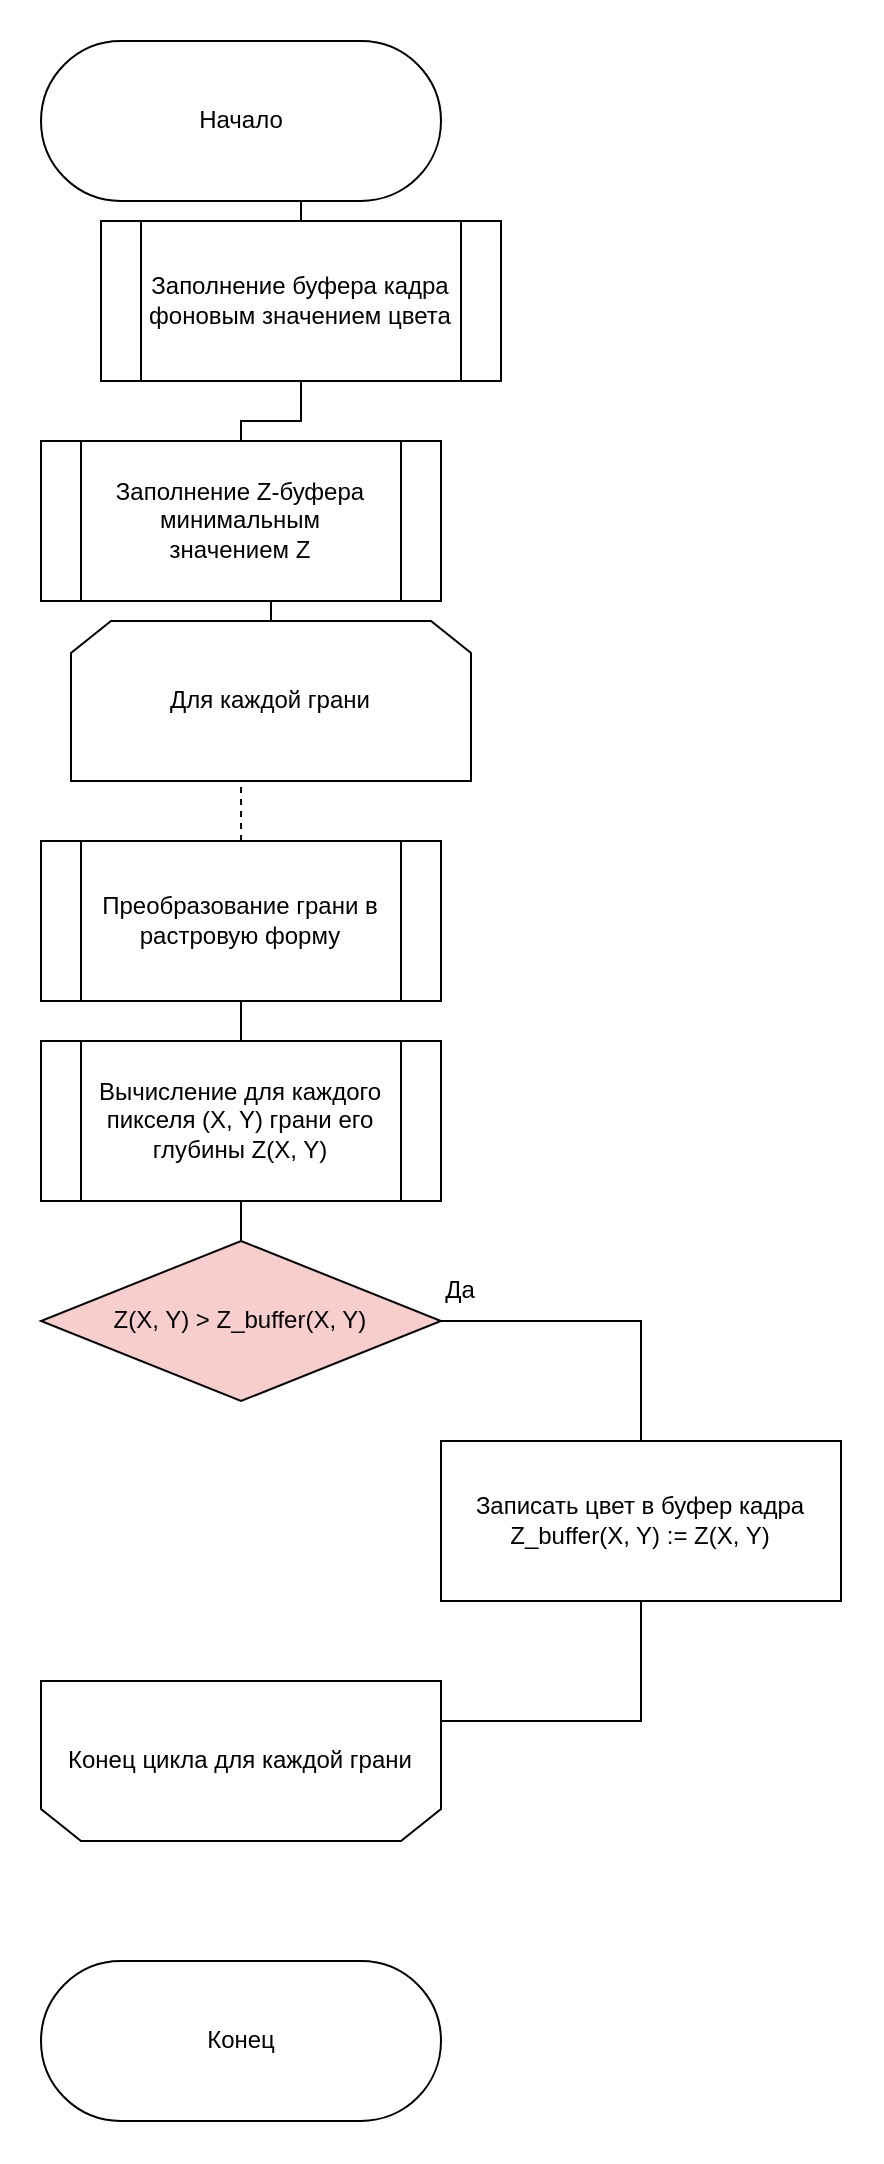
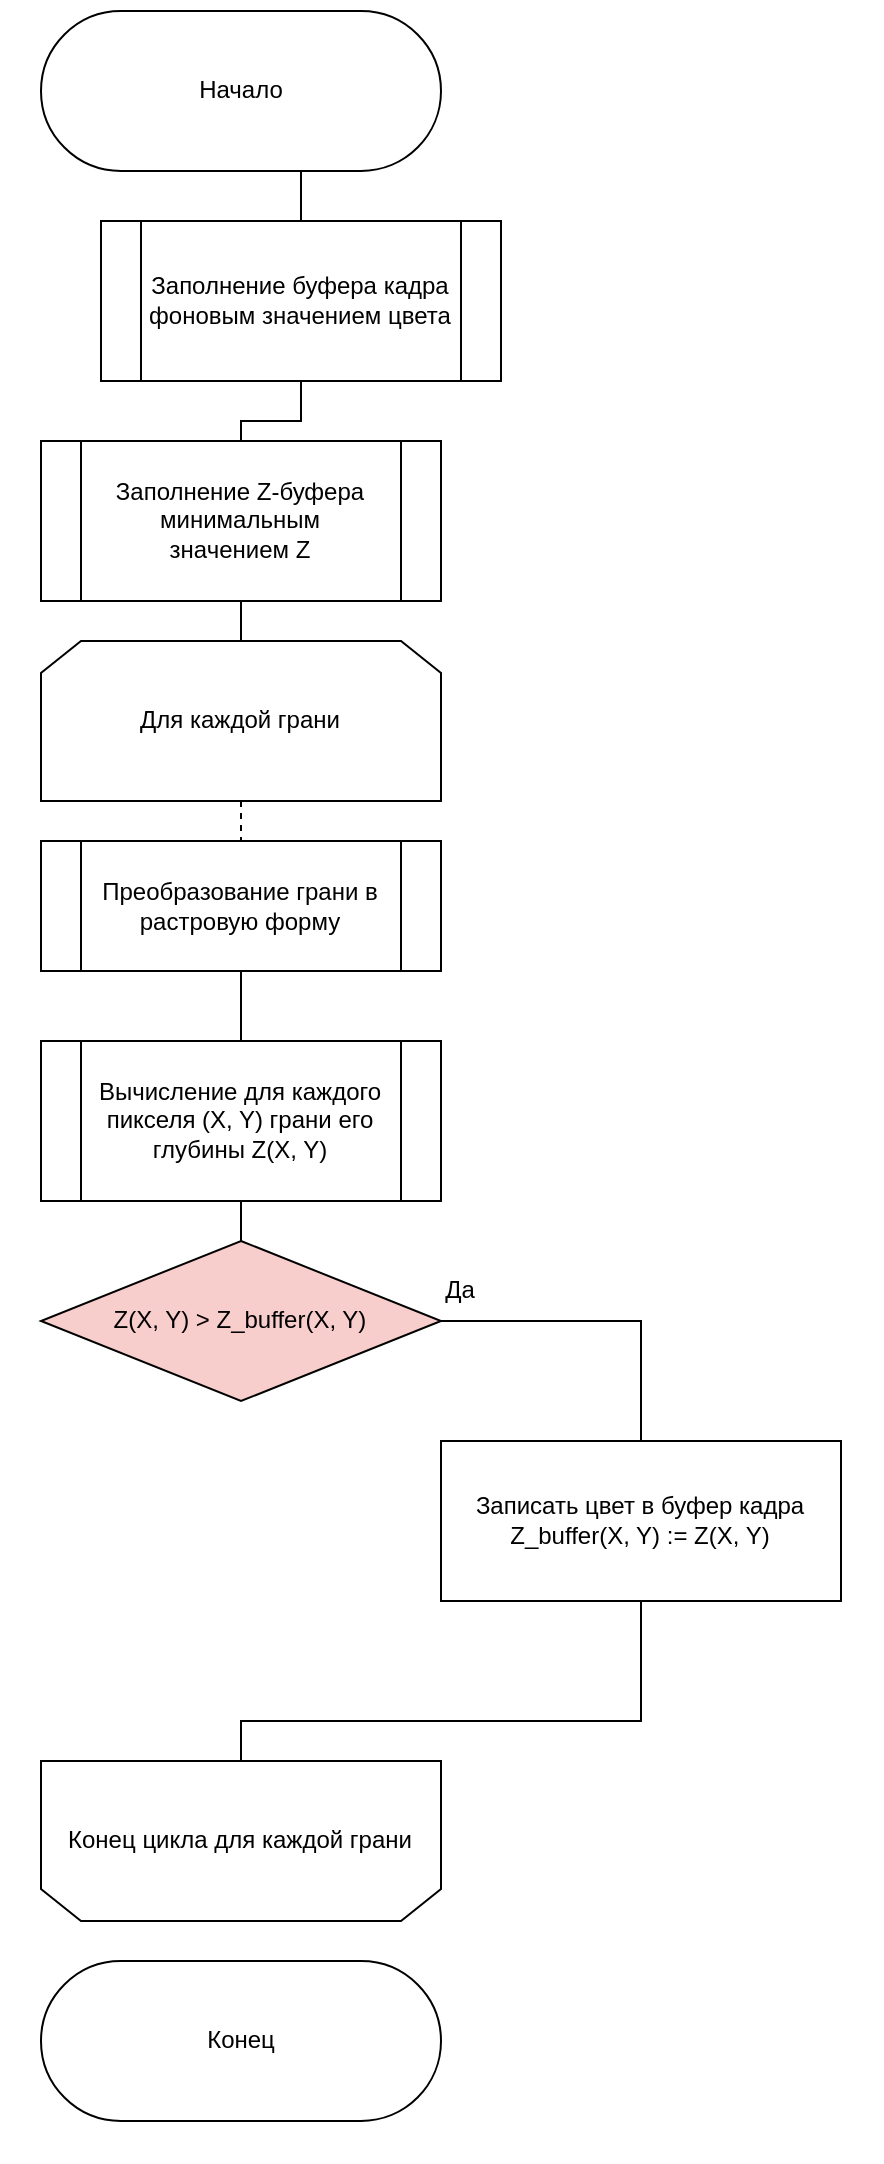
(241, 121) -> (241, 91)
(271, 701) -> (241, 721)
(241, 921) -> (241, 906)
(241, 1761) -> (241, 1841)
